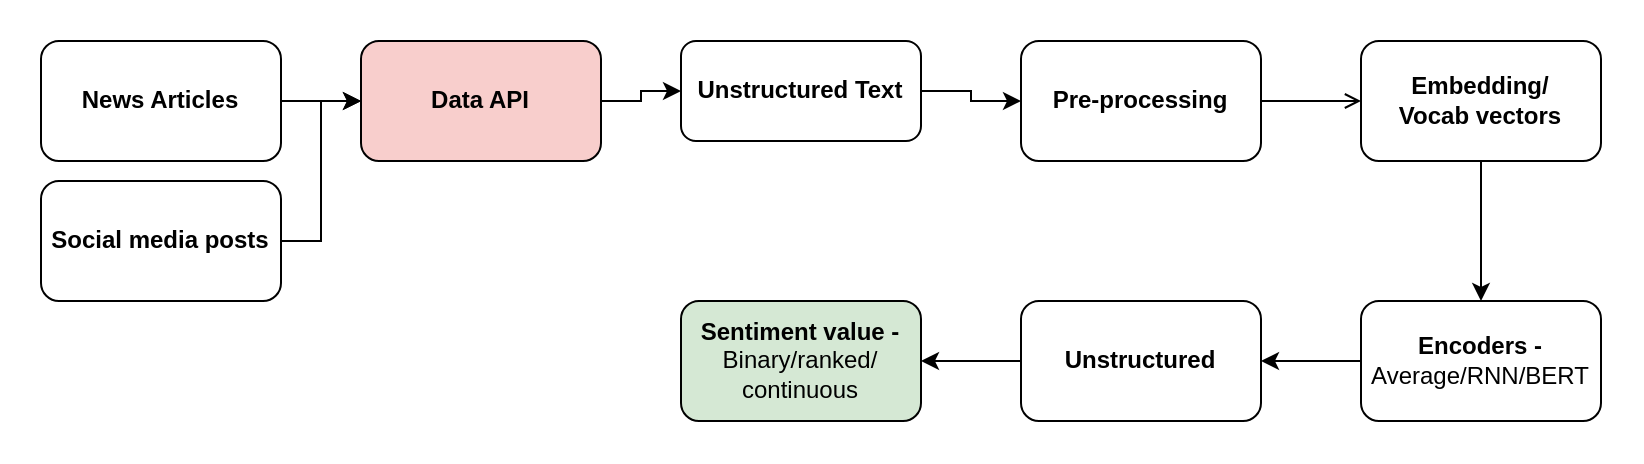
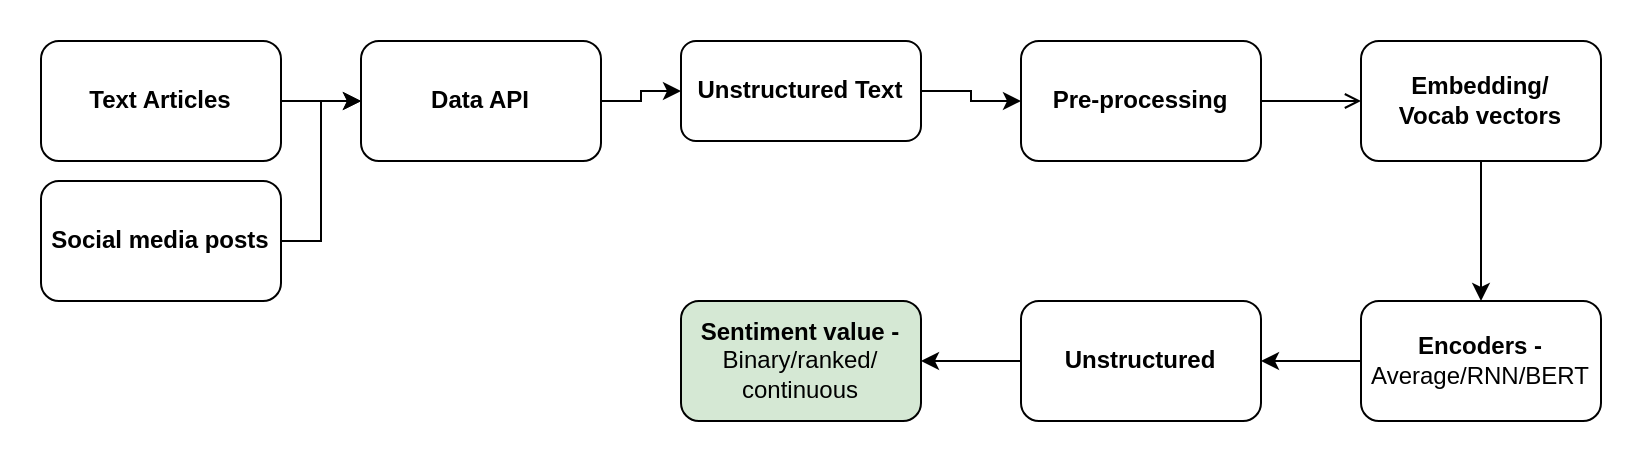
(161, 101) -> (161, 101)
(481, 101) -> (481, 101)
